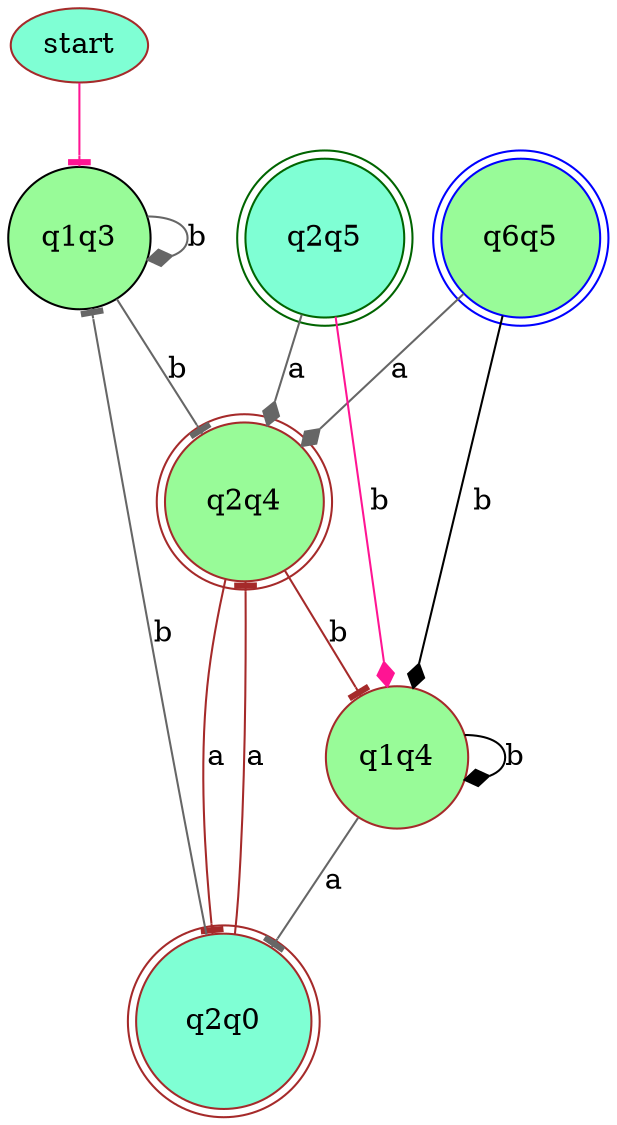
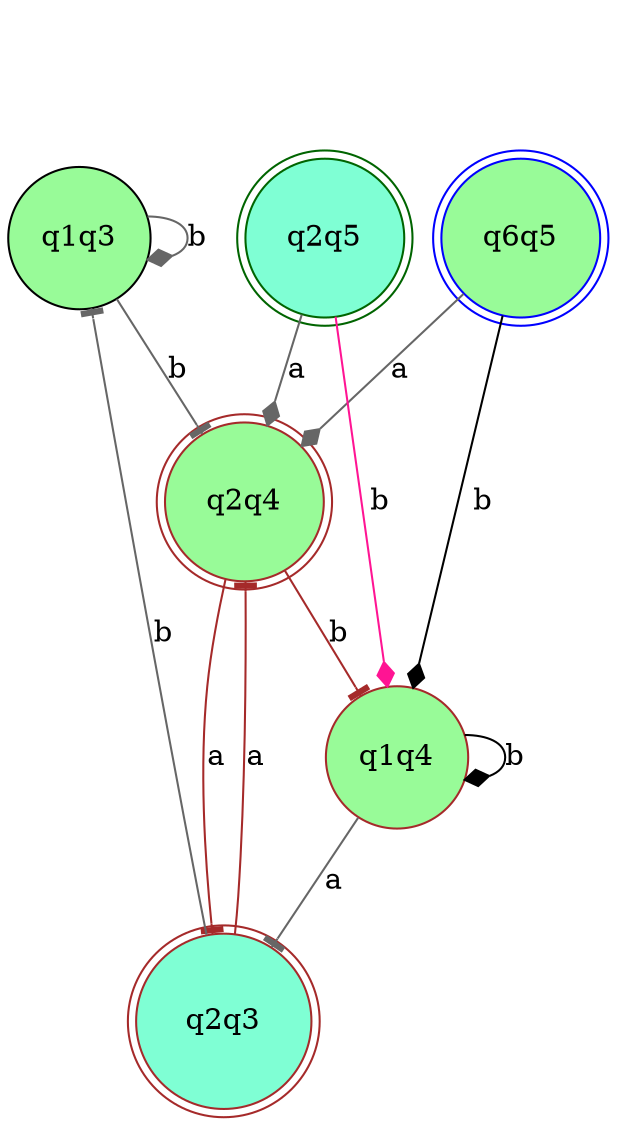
(79, 45) -> none
(224, 1021) -> (224, 1021)
